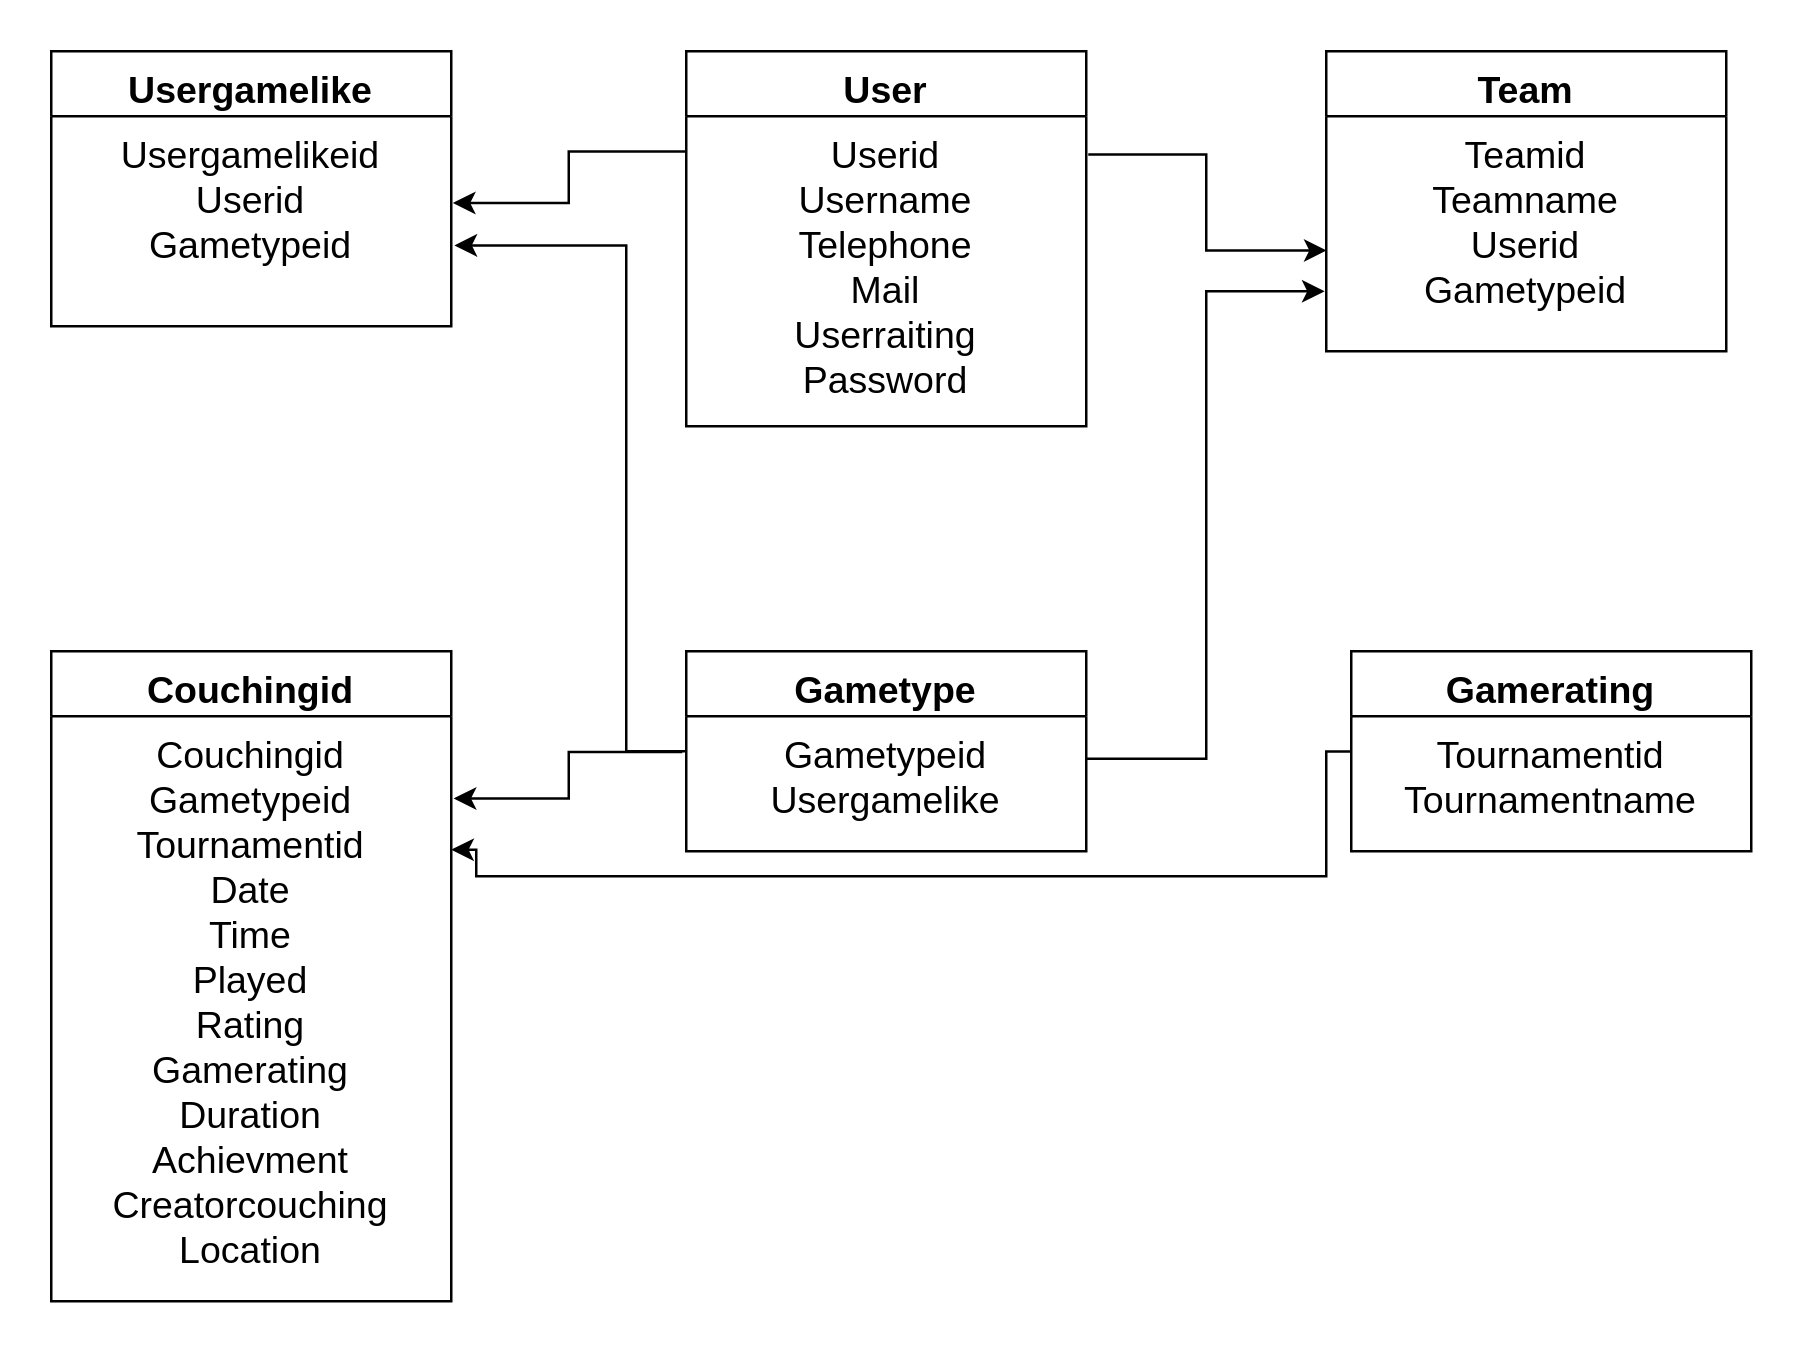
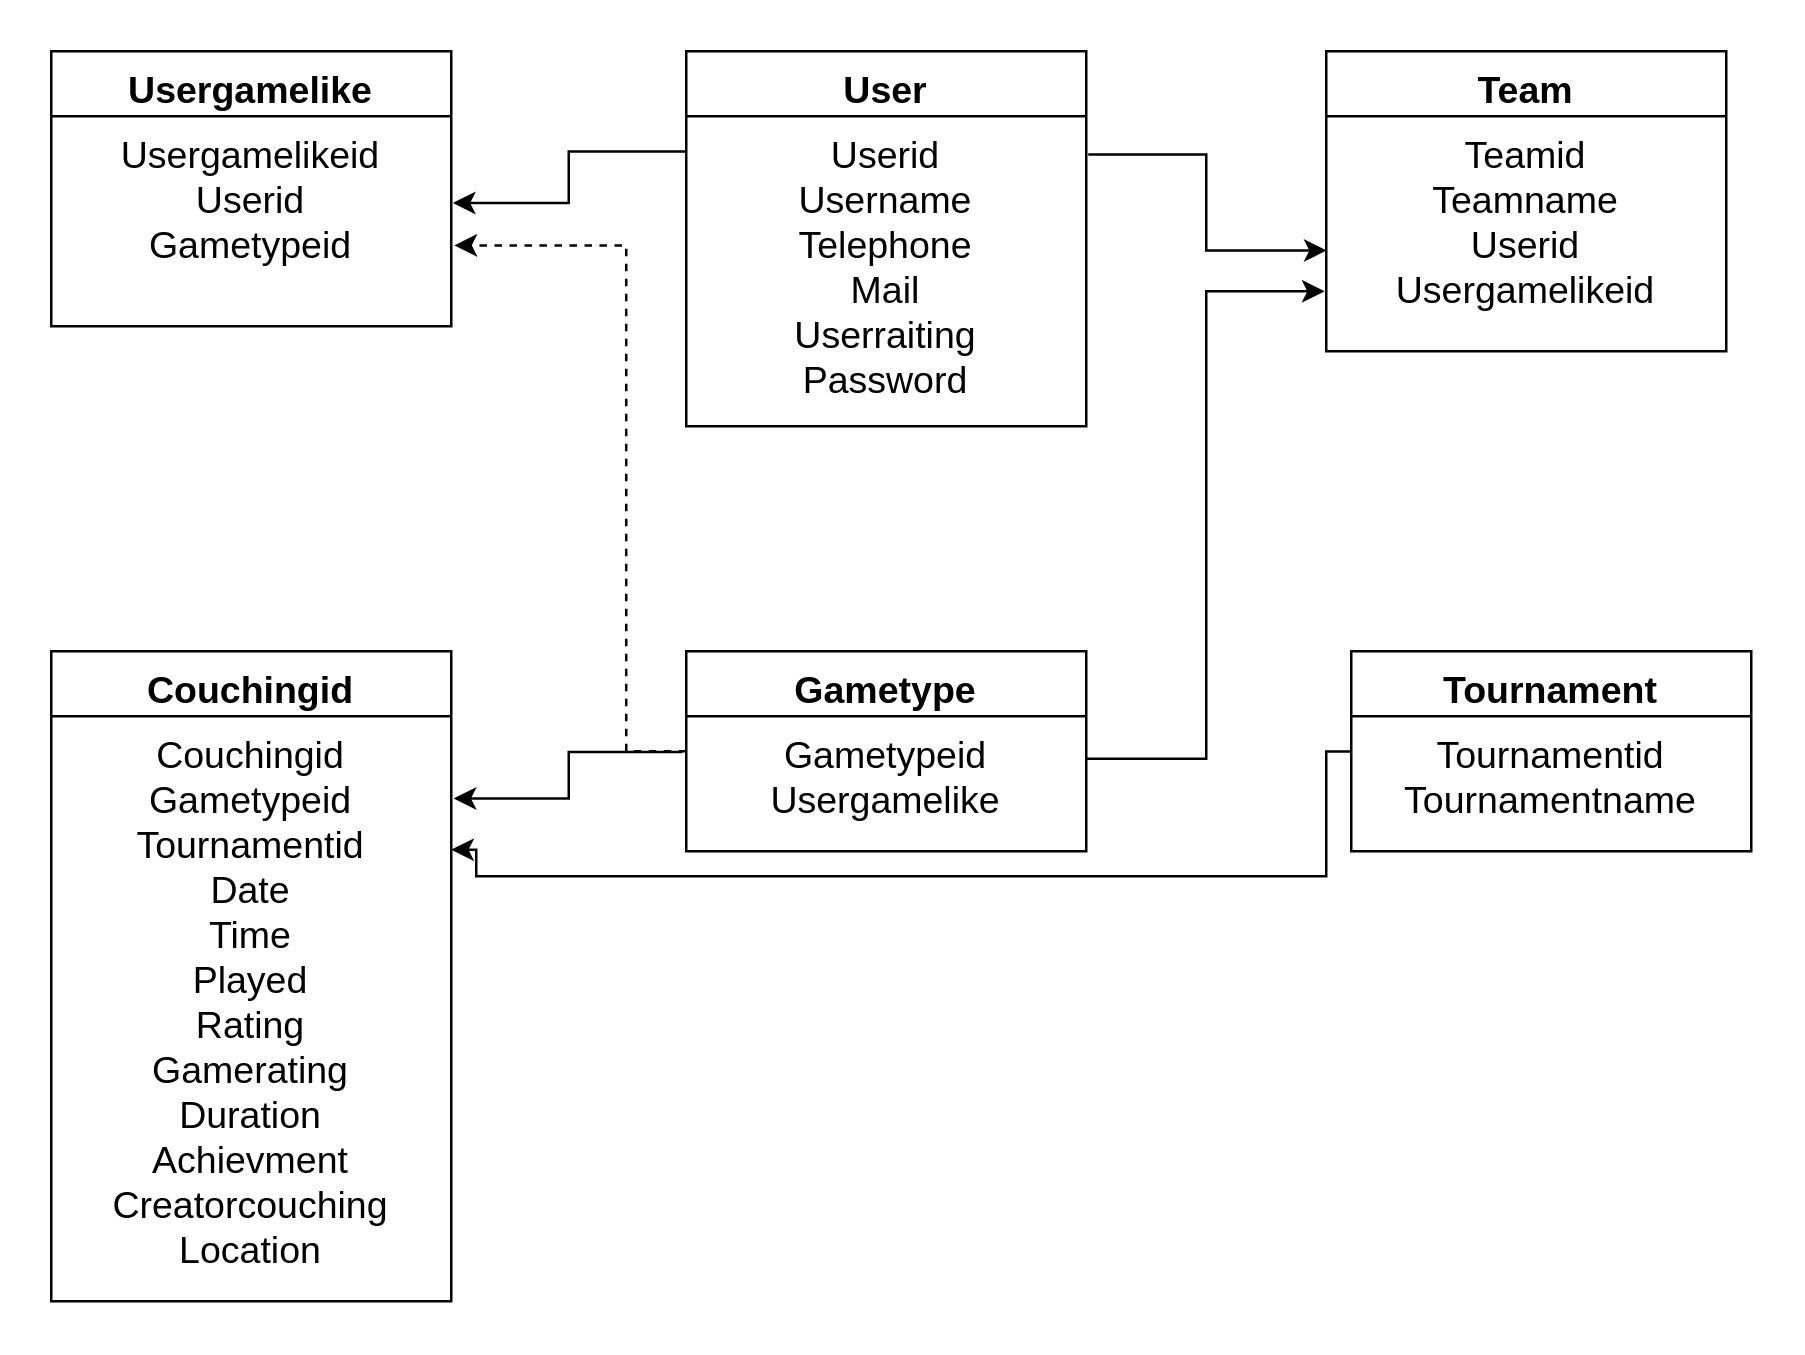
(1525, 155) -> (1525, 155)
(626, 419) -> (626, 419)
(1550, 690) -> (1550, 690)
